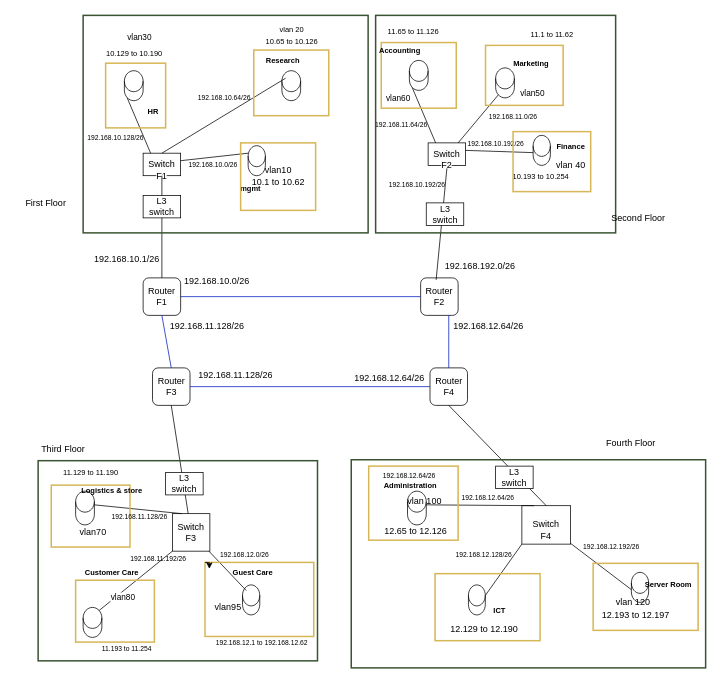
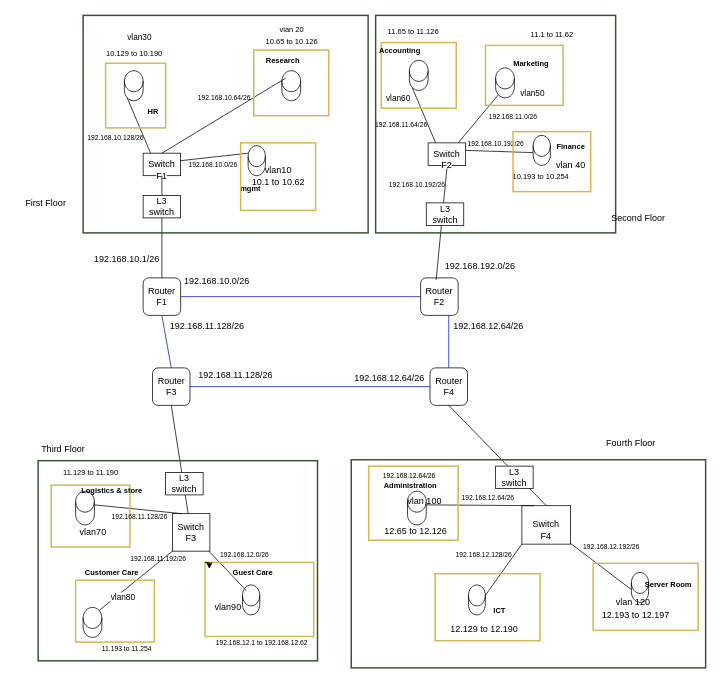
(228, 607) -> (228, 607)
